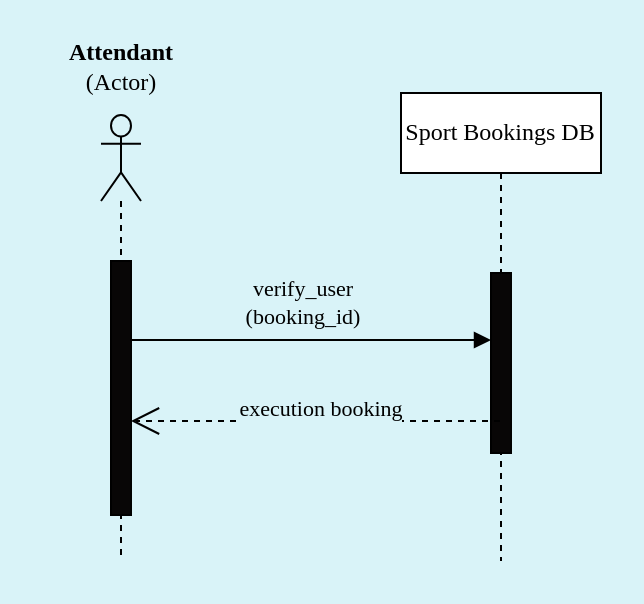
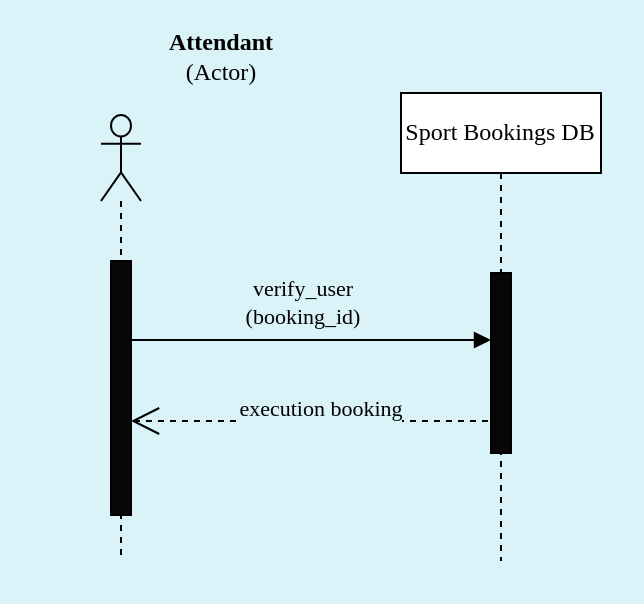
(121, 67) -> (221, 57)
